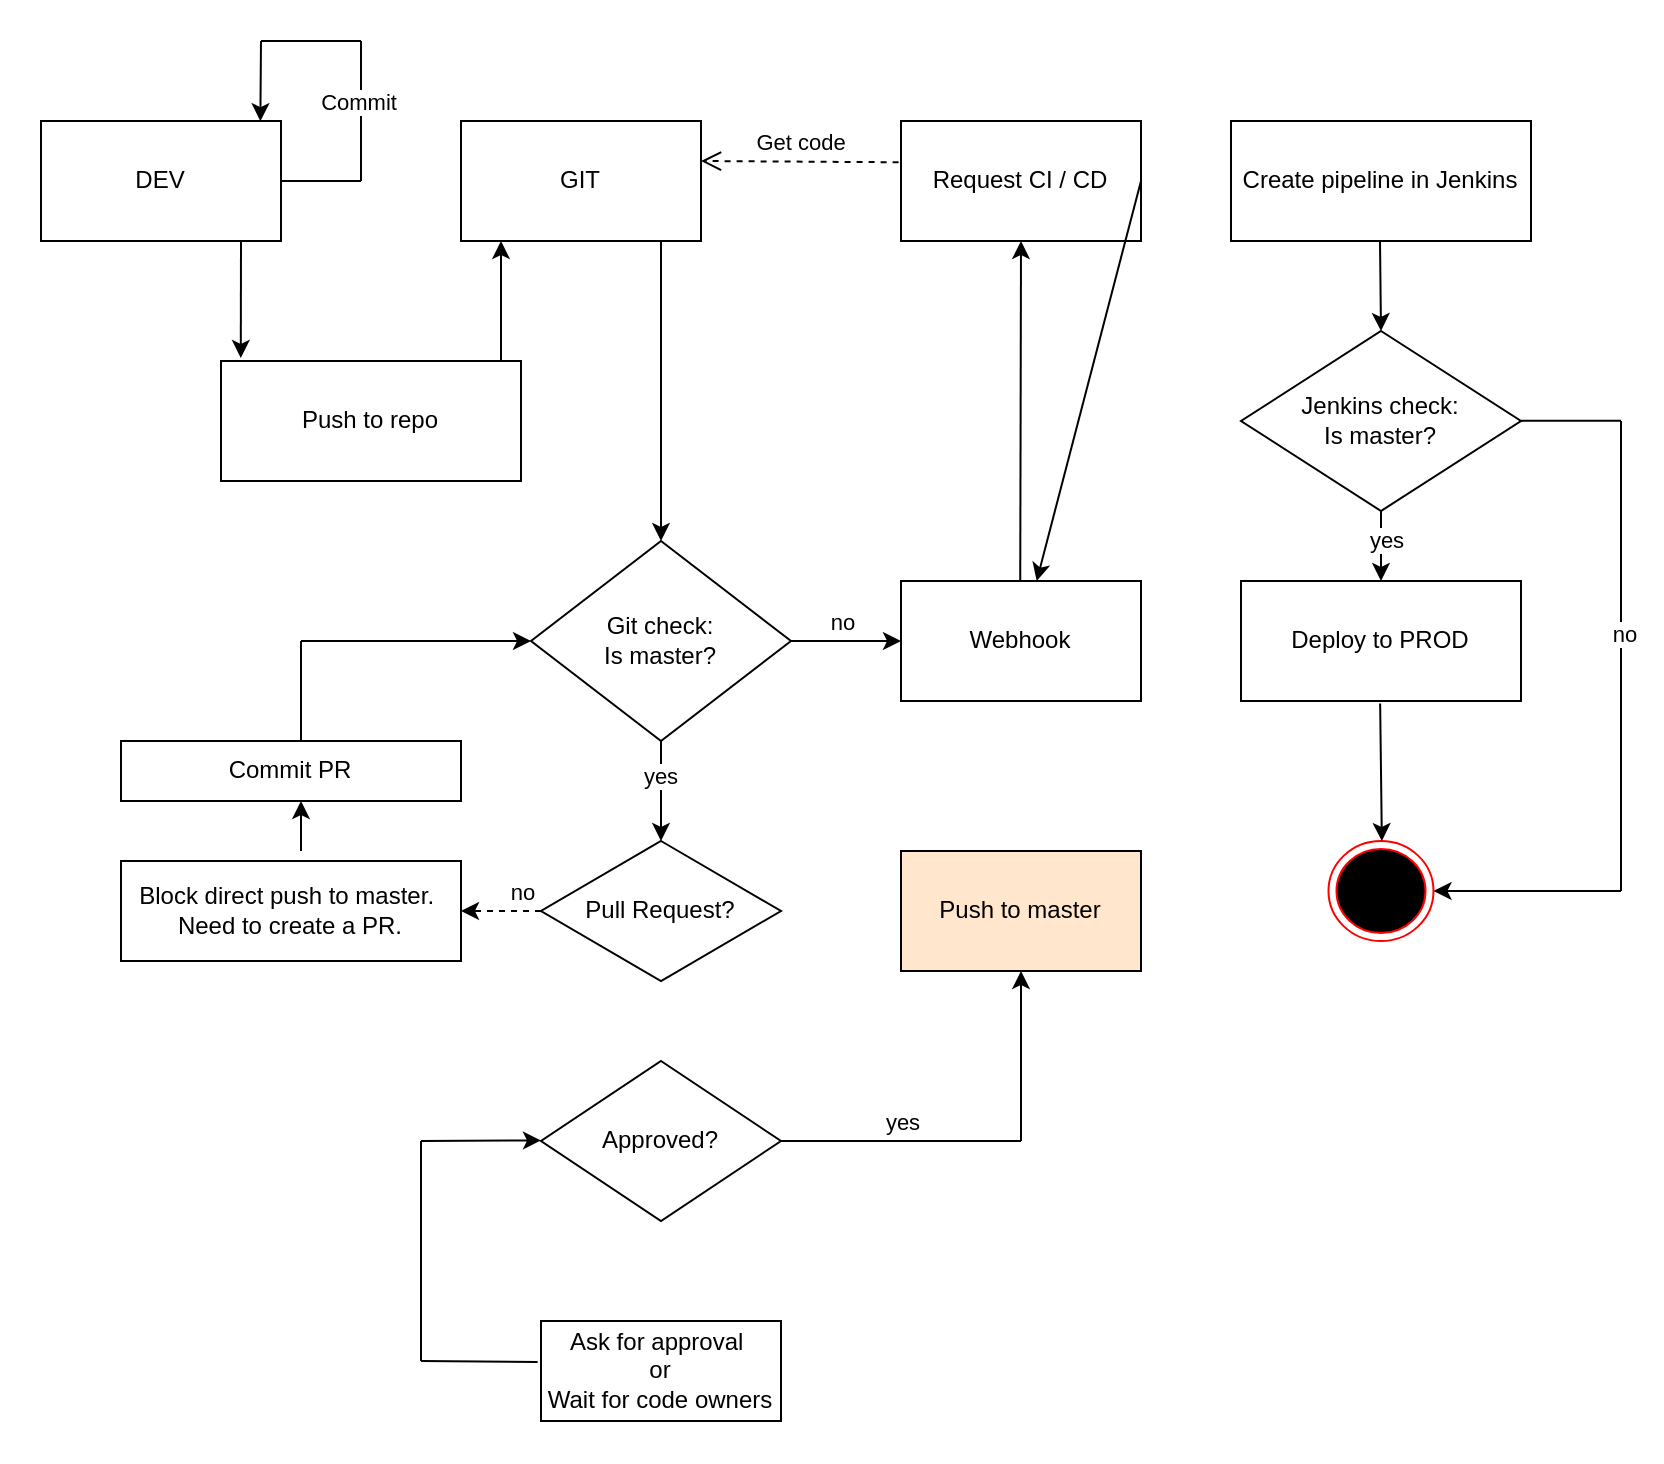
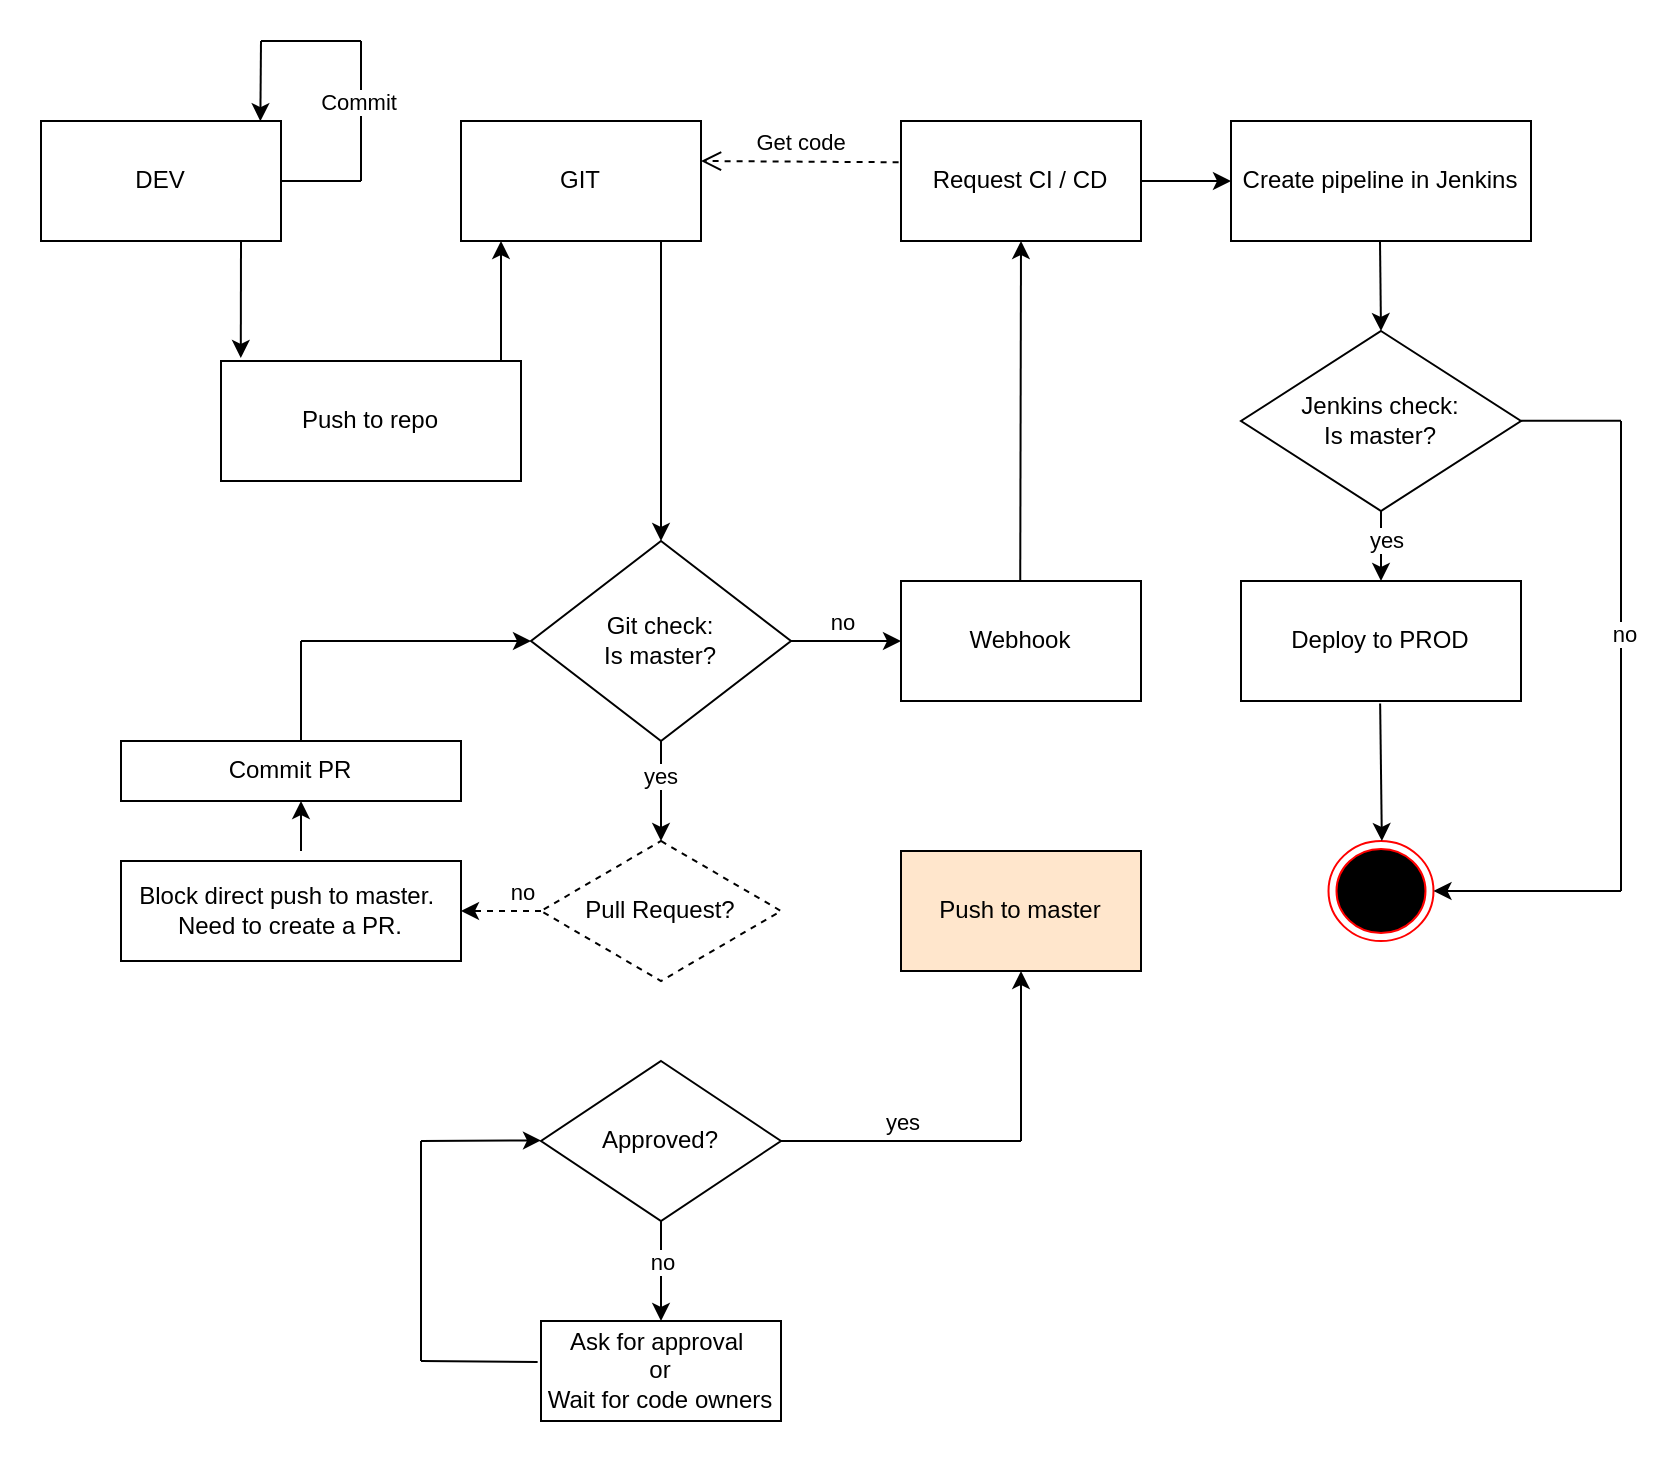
(1090, 375) -> (1179, 181)
(661, 911) -> (661, 911)
none -> (661, 1264)
